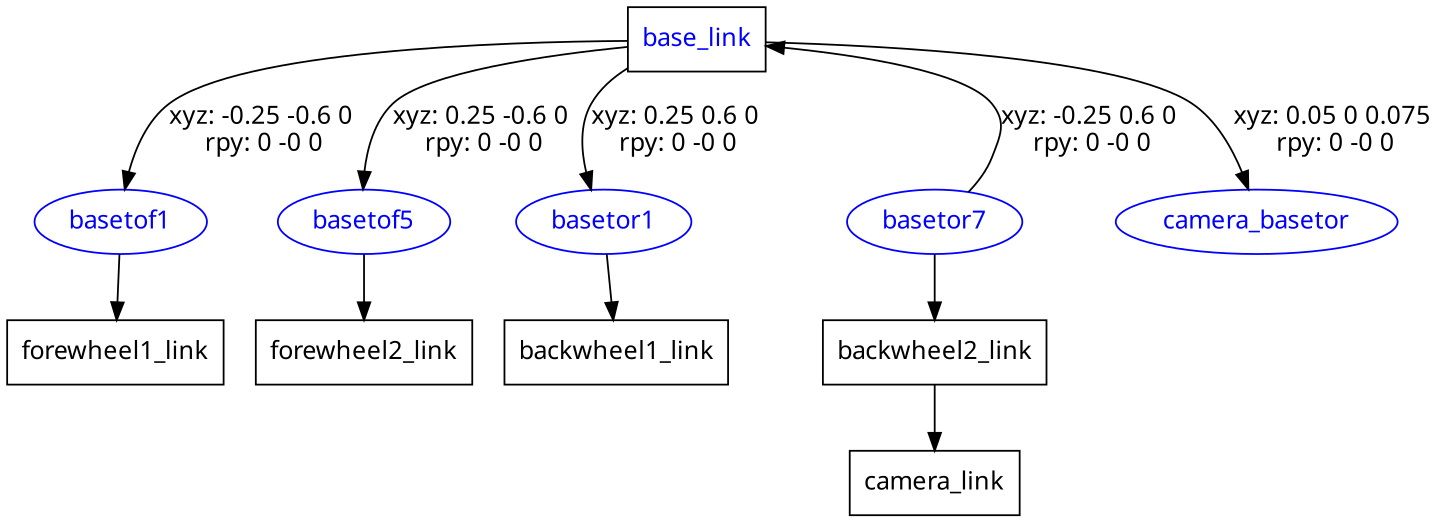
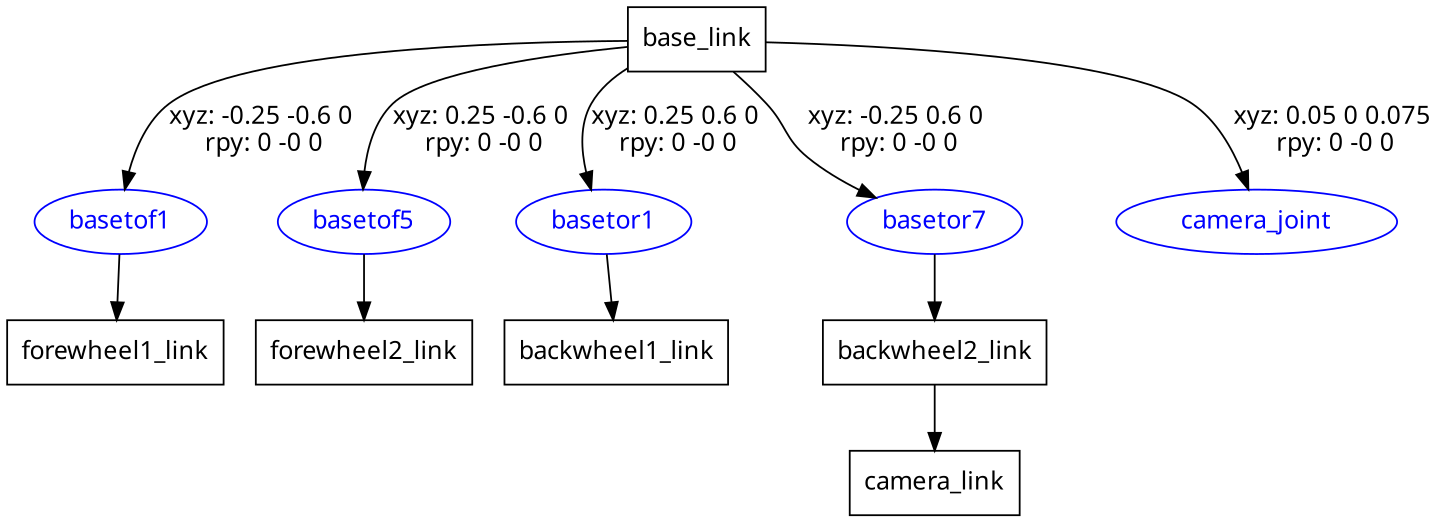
(697, 39) -> (697, 39)
(940, 76) -> (790, 138)
(1257, 222) -> (1257, 222)
